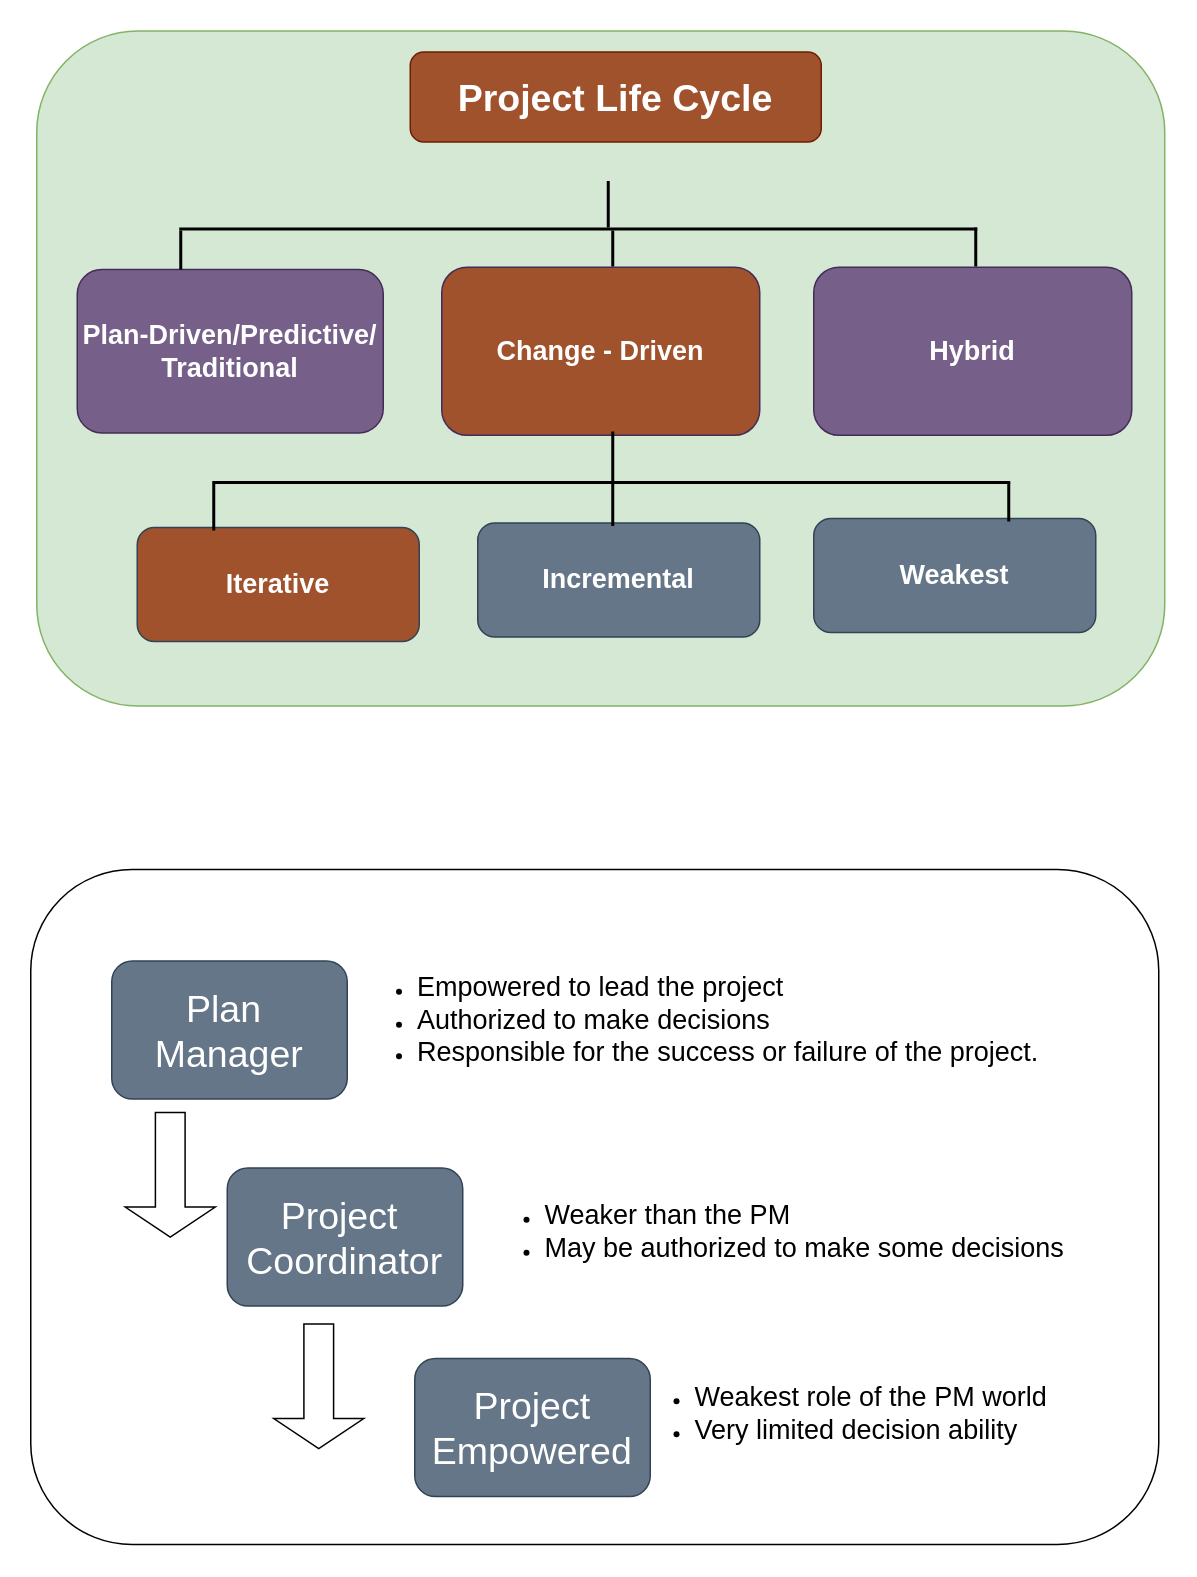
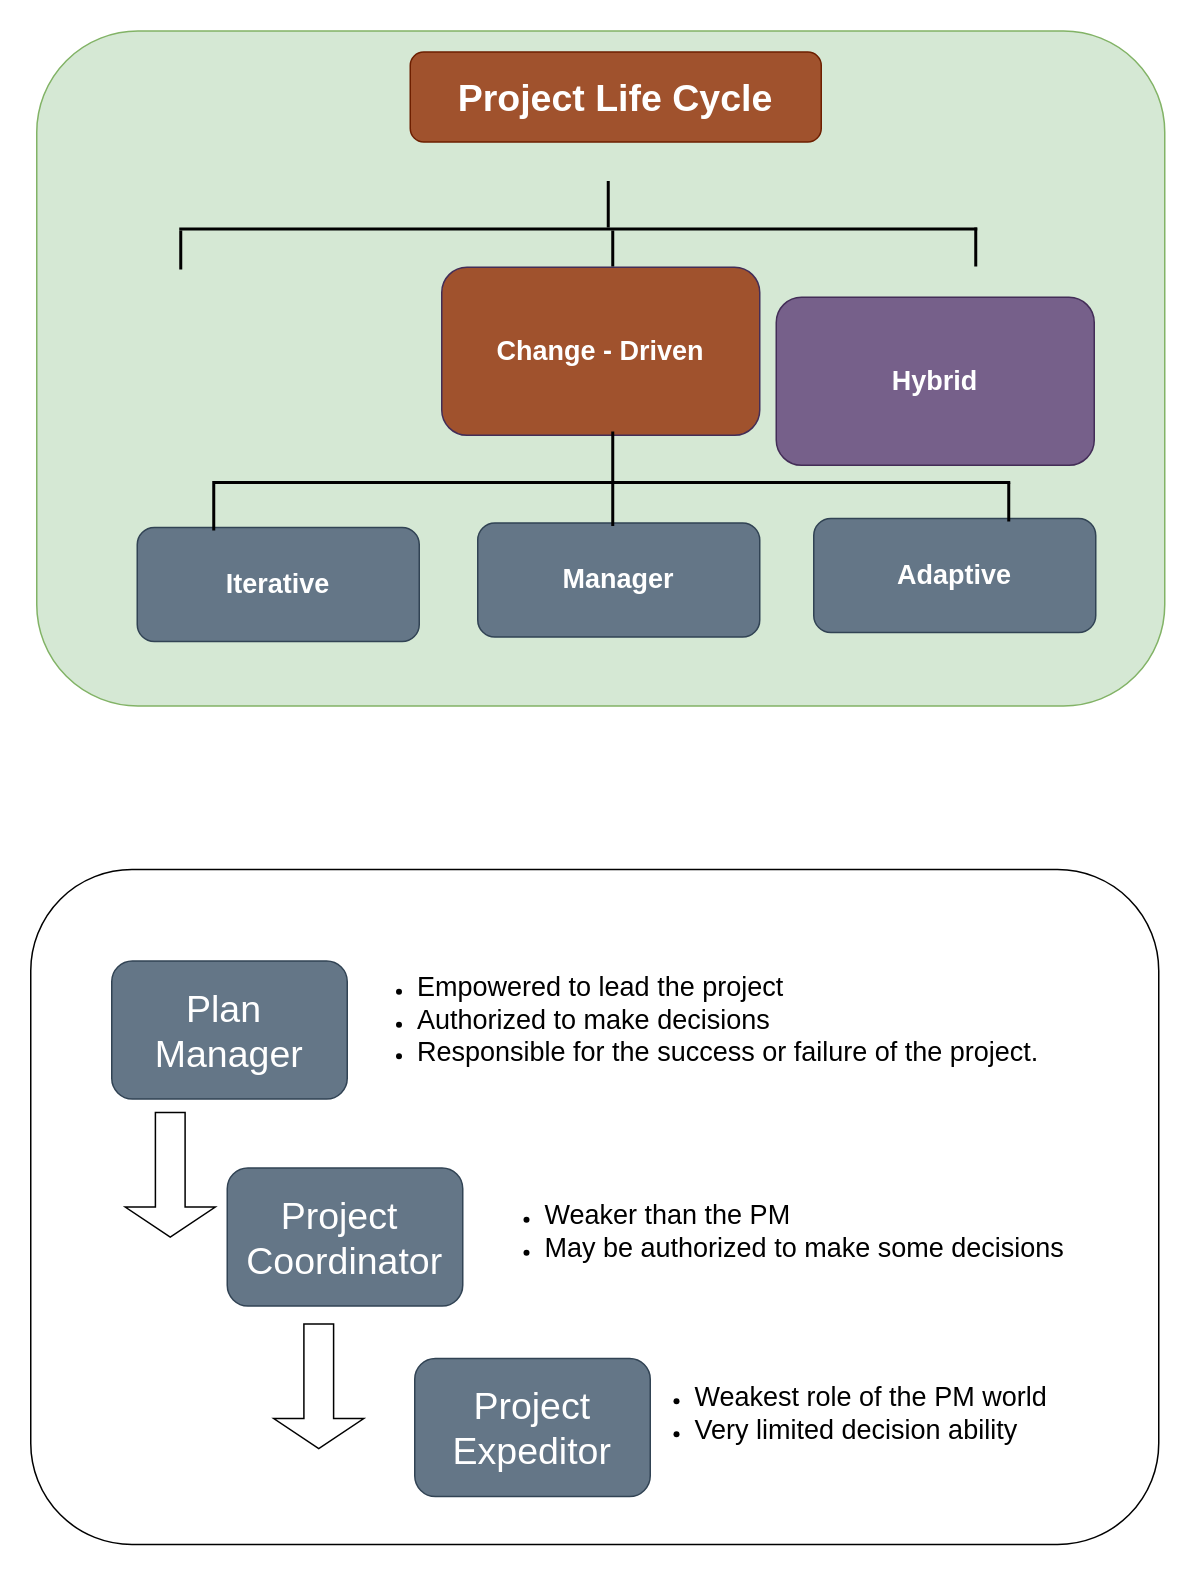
(230, 351) -> none
(973, 351) -> (935, 381)
(955, 575) -> (955, 575)
(619, 580) -> (619, 580)
(278, 584) -> (278, 584)
(533, 1427) -> (533, 1427)
